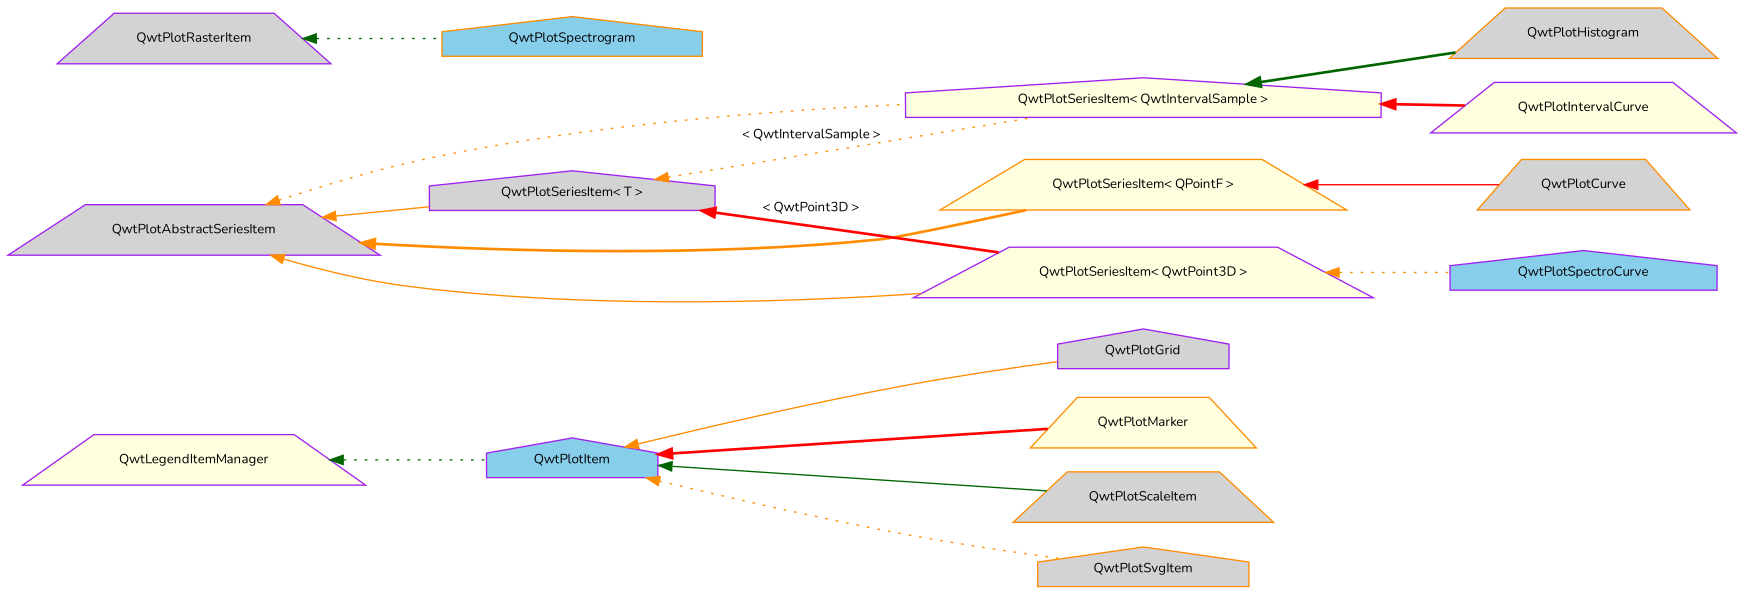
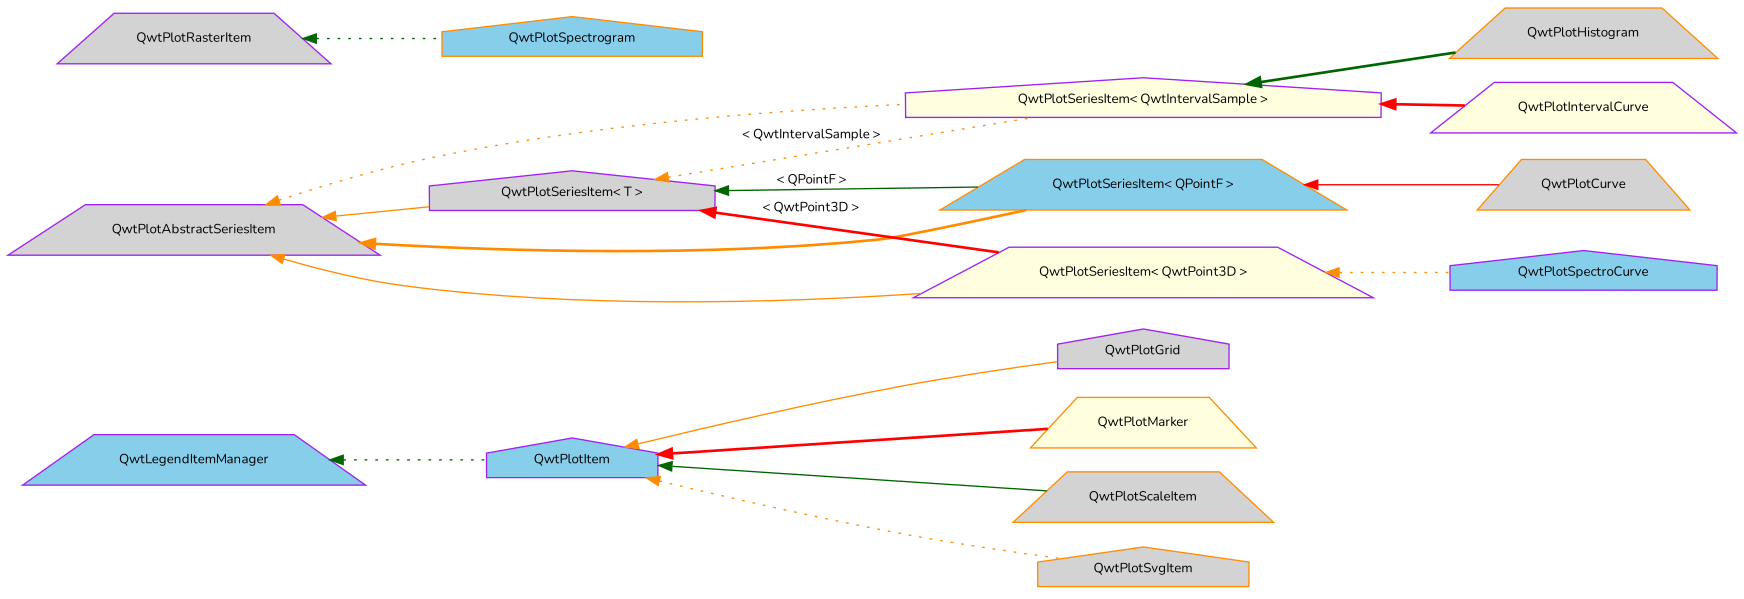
(1143, 185) -> (1143, 185)
none -> (853, 189)
(194, 460) -> (194, 460)
